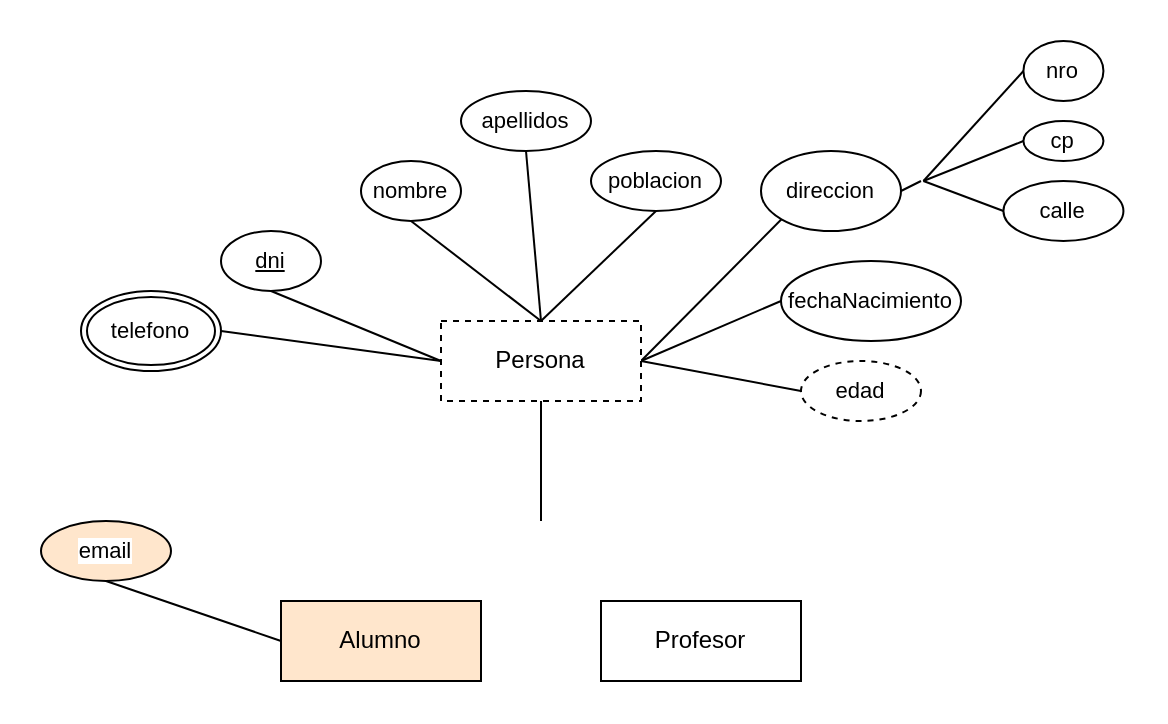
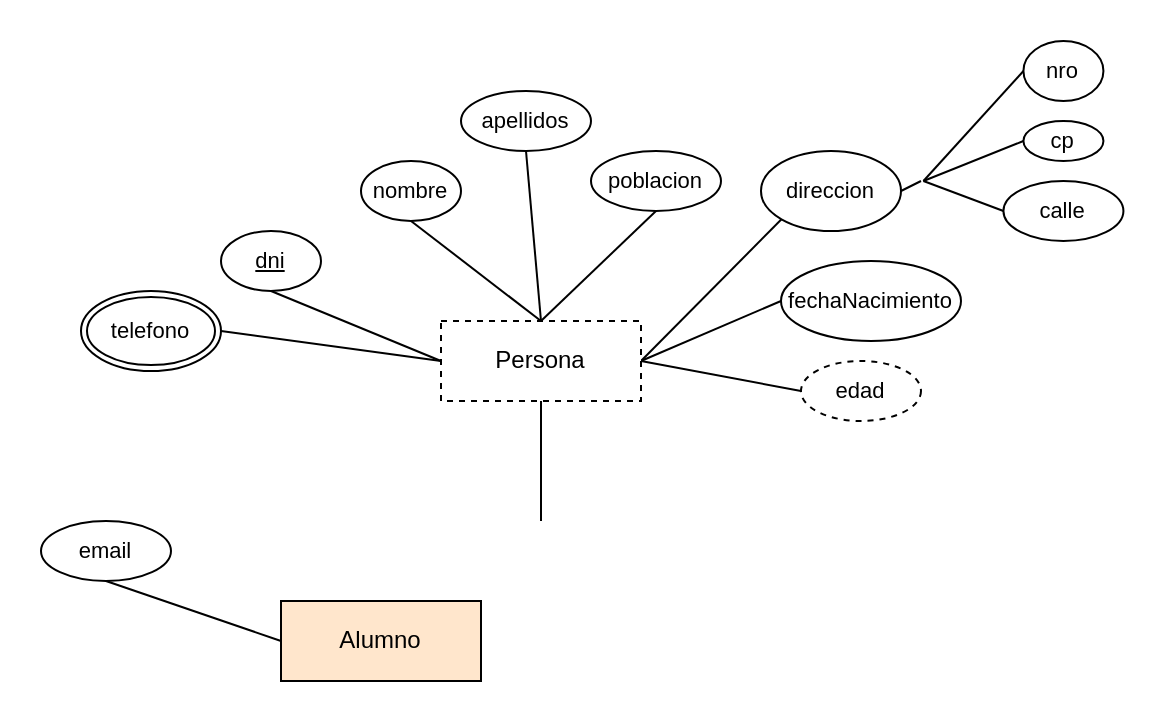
(106, 551) -> (106, 551)
(701, 641) -> none
